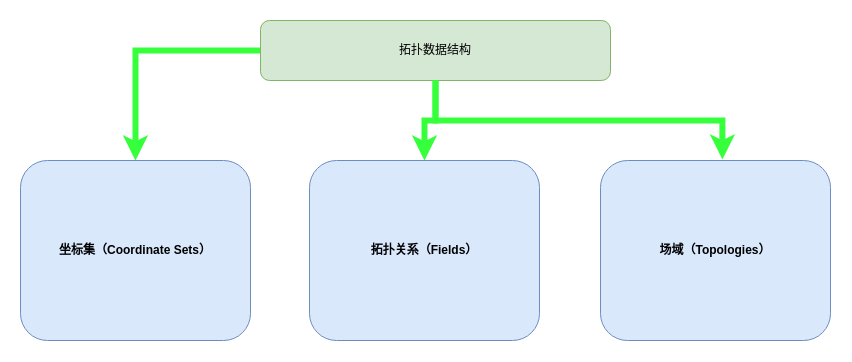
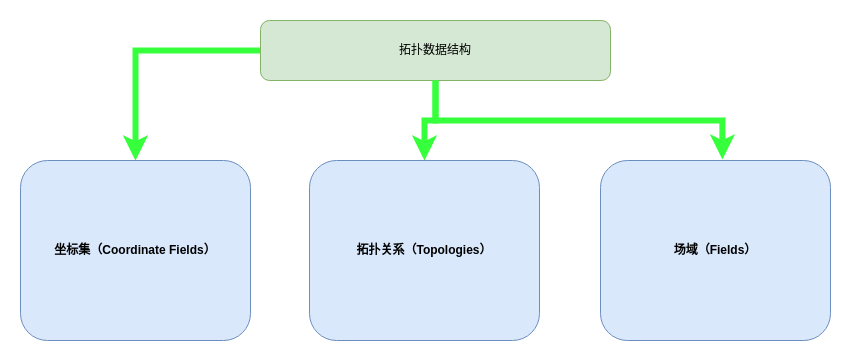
(136, 251) -> (136, 251)
(425, 251) -> (425, 251)
(716, 251) -> (716, 251)
